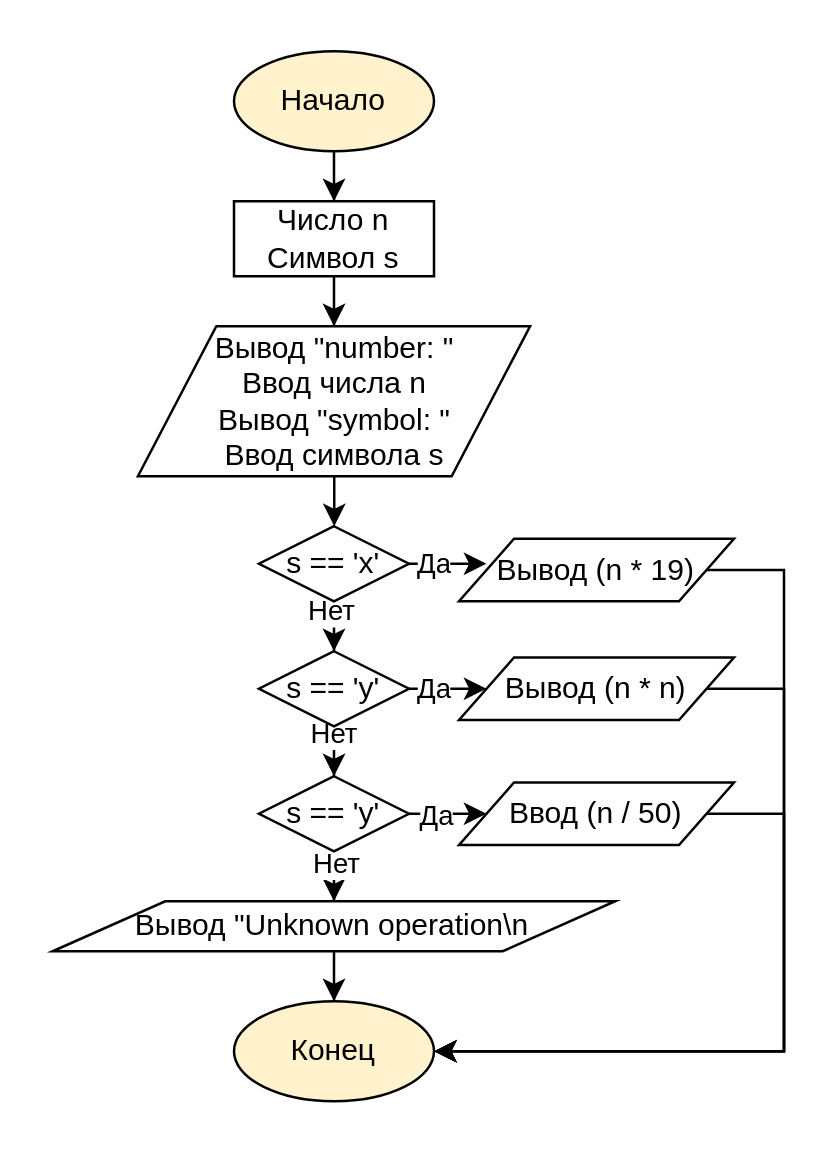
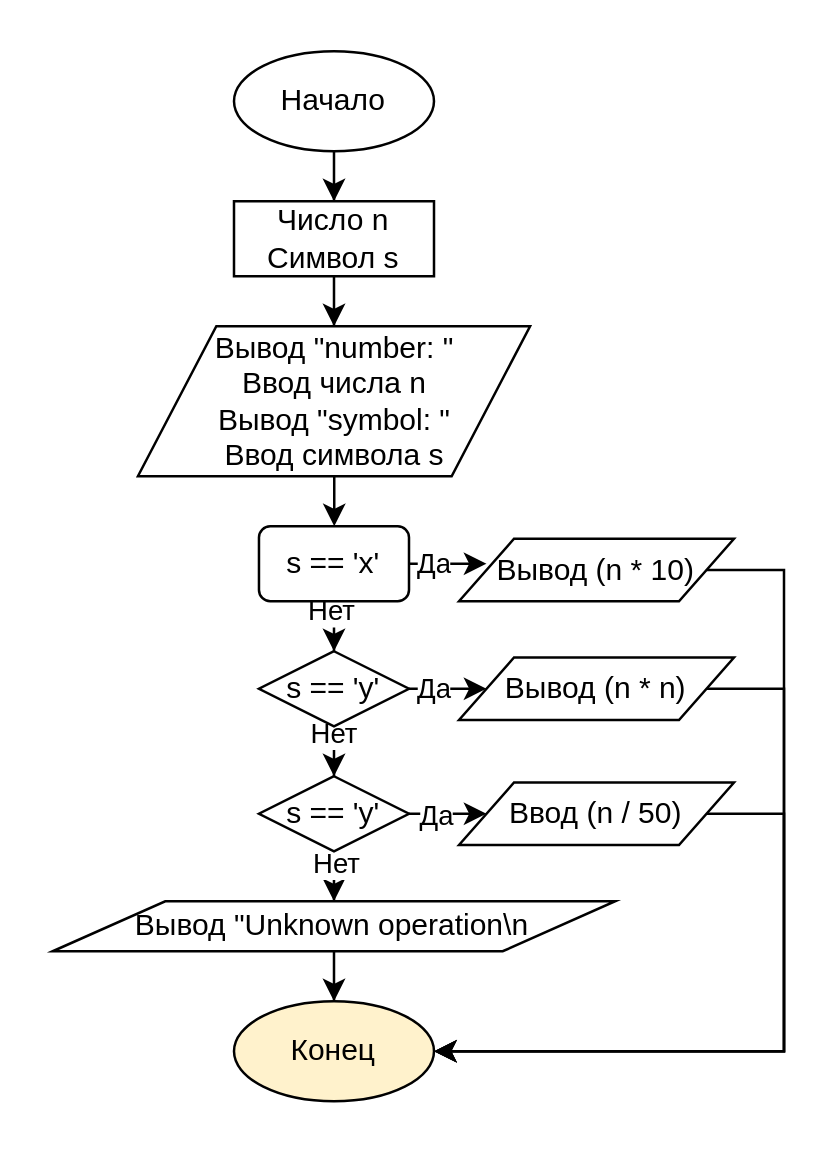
(334, 101) -> (334, 101)
(334, 564) -> (334, 564)
(596, 571) -> (596, 571)
